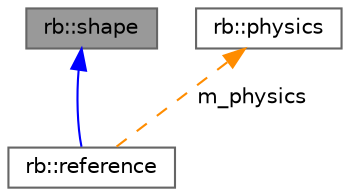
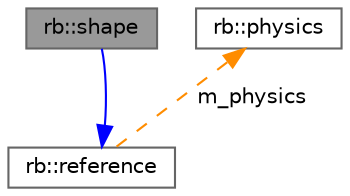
(78, 108) -> (106, 87)
